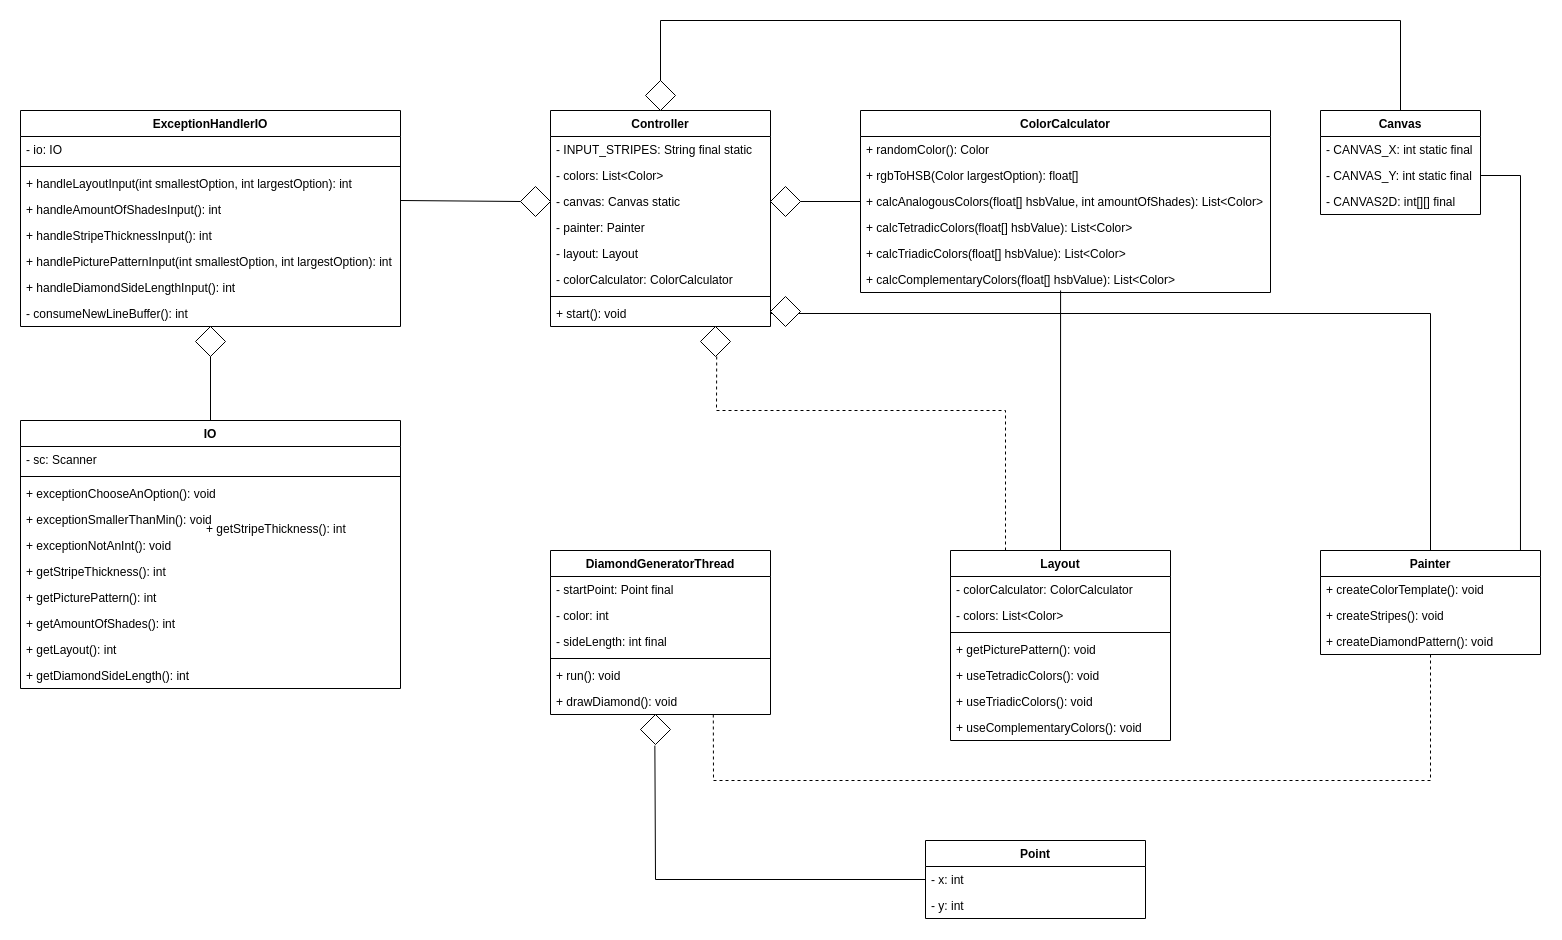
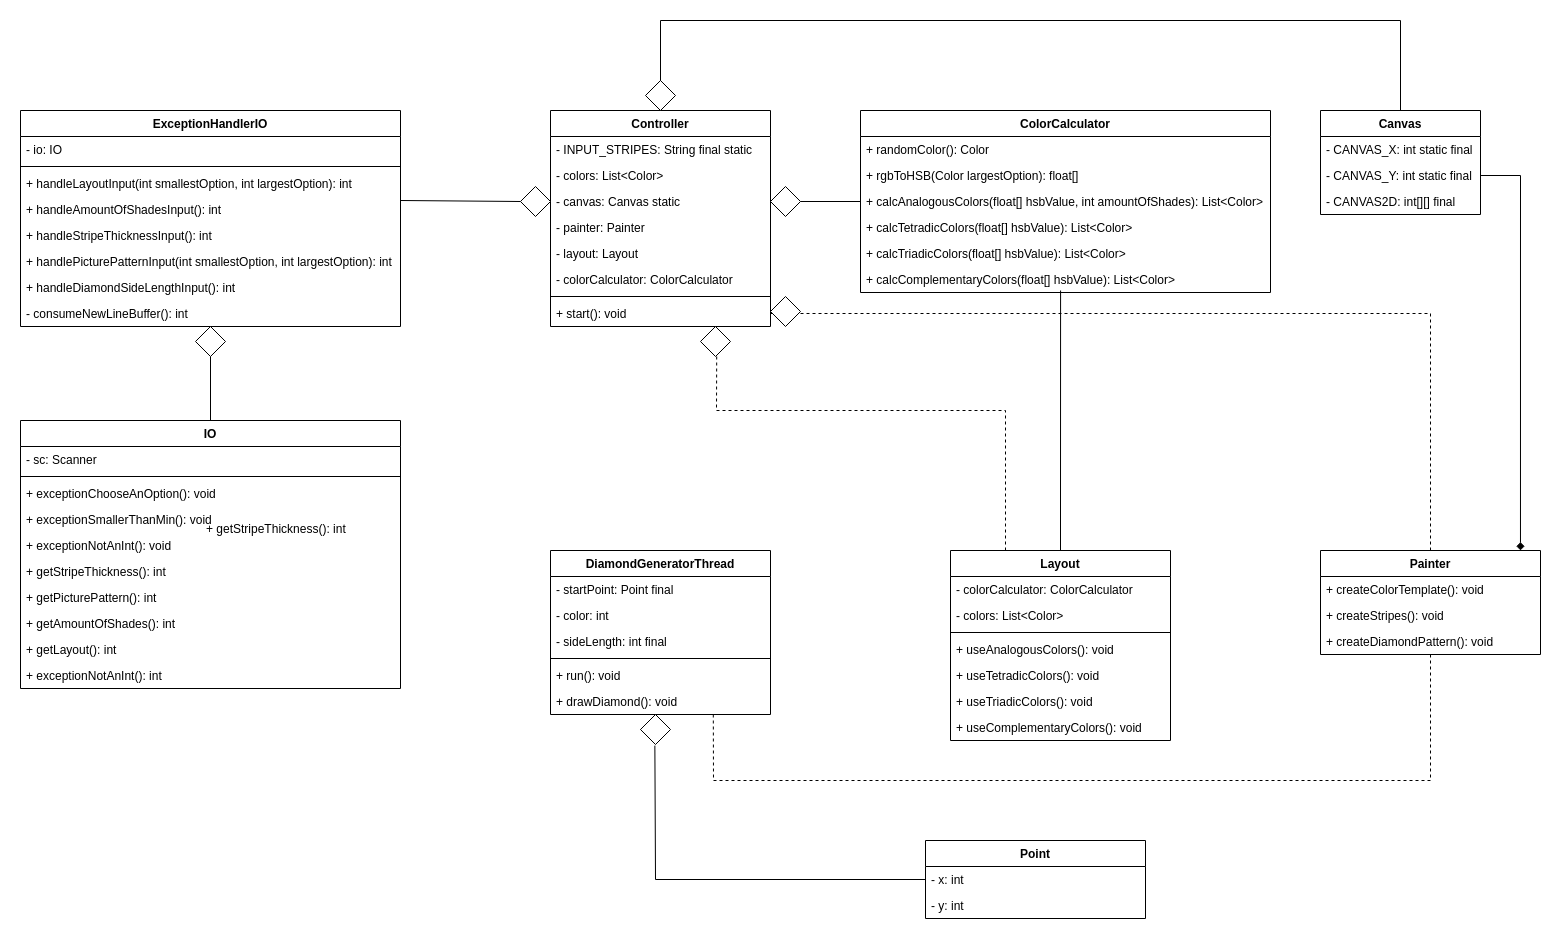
(1232, 314) -> (1232, 314)
(1520, 546) -> (1520, 542)
(1039, 650) -> (1041, 650)
(114, 676) -> (106, 676)
